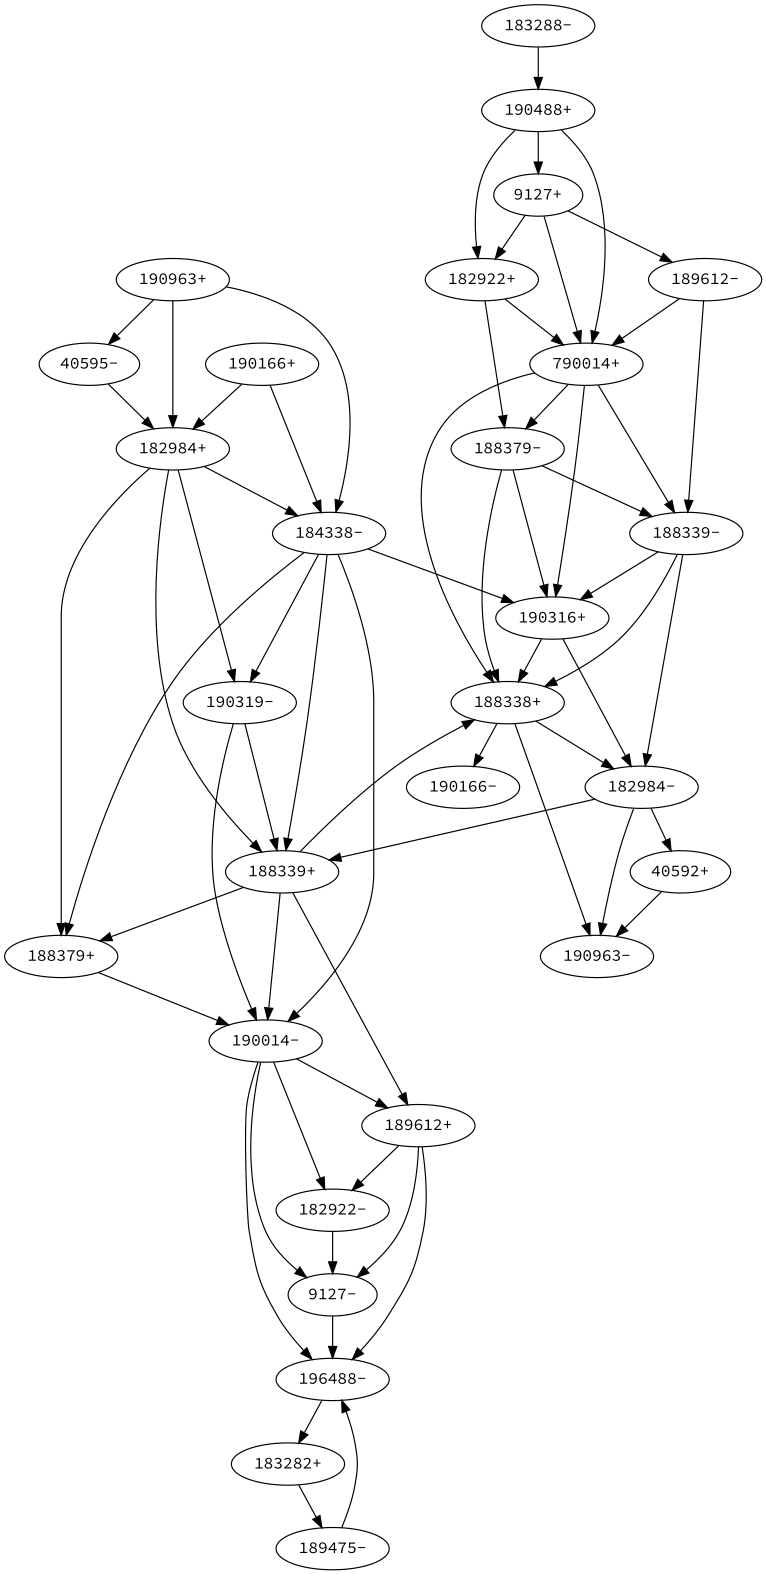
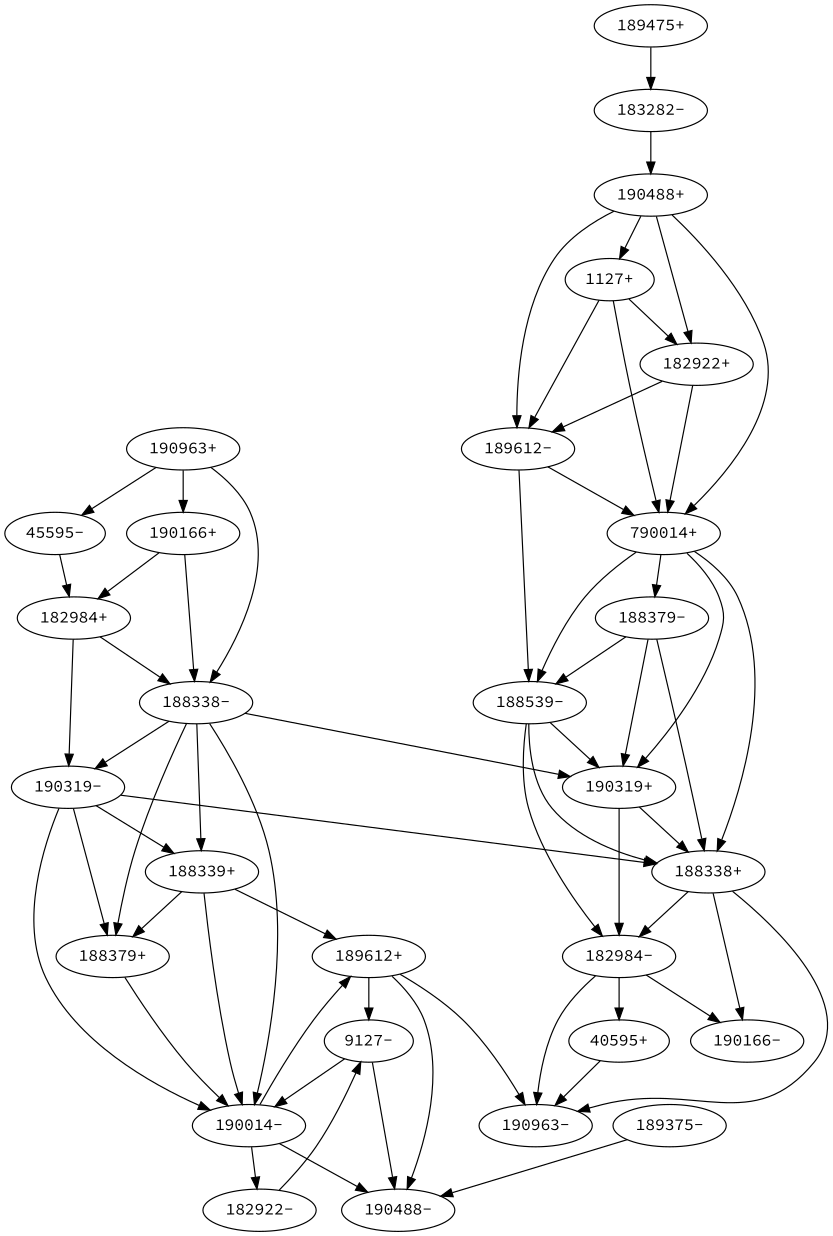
(538, 26) -> (651, 110)
none -> (651, 26)
(538, 195) -> (610, 280)
none -> (535, 297)
(173, 358) -> (183, 485)
(494, 358) -> (613, 404)
(89, 364) -> (55, 533)
(329, 533) -> (196, 703)
(686, 533) -> (530, 703)
(552, 618) -> (619, 787)
(161, 669) -> none
(61, 681) -> (89, 866)
(385, 775) -> (383, 829)
(468, 828) -> (678, 995)
(680, 872) -> (619, 1041)
(380, 1164) -> (468, 1026)
(254, 1189) -> (315, 1079)
(333, 1379) -> (398, 1210)
(288, 1464) -> none
(333, 1549) -> (670, 1126)
